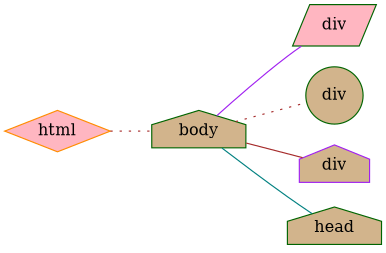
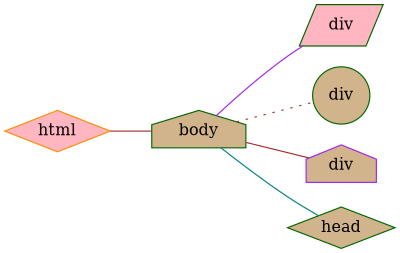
(131, 131) -> (131, 131)
(334, 228) -> (341, 228)
